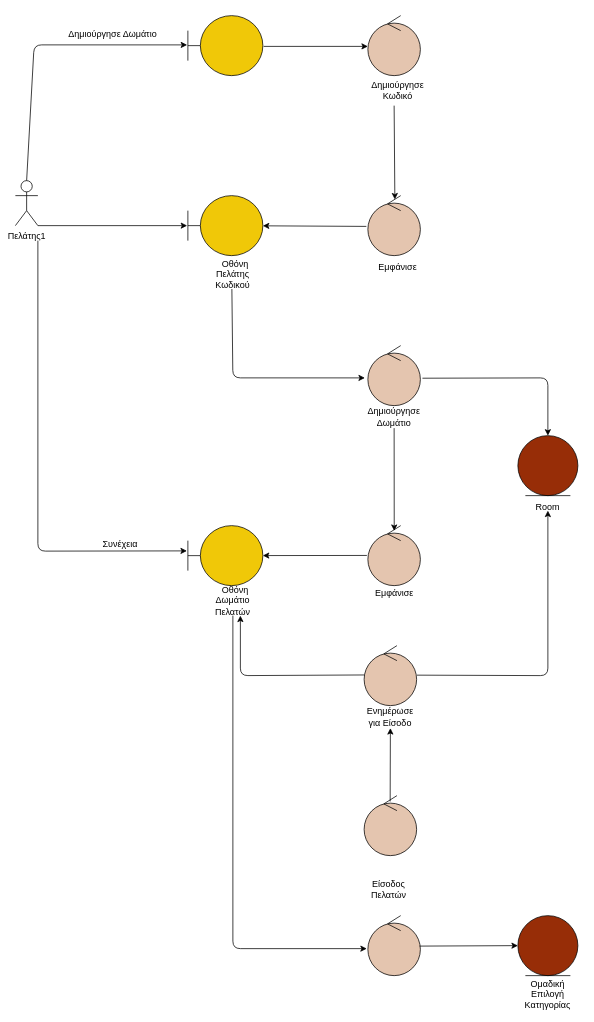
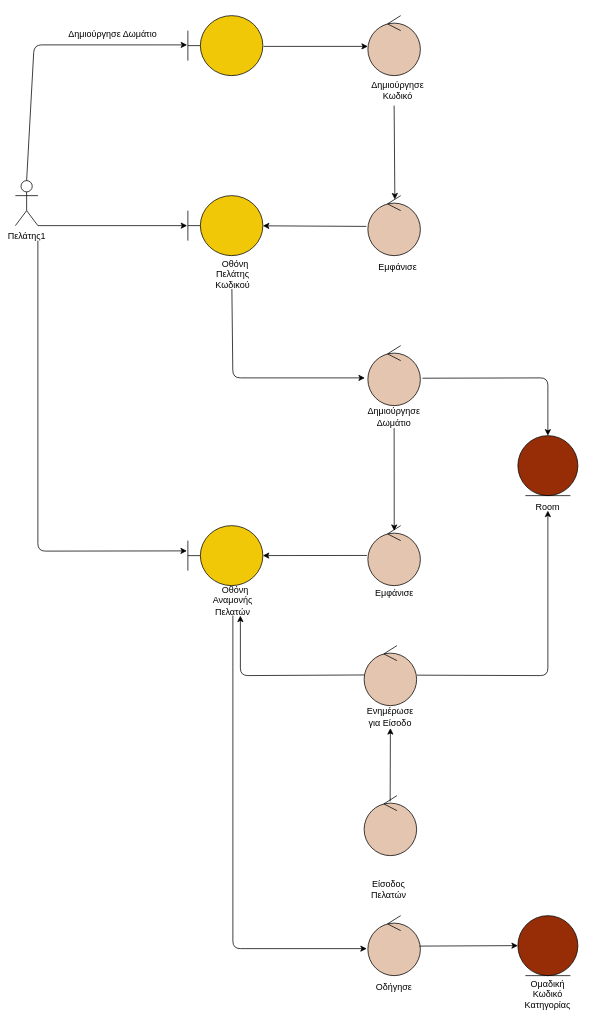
(120, 544) -> none
(233, 600) -> (233, 600)
none -> (394, 987)
(548, 994) -> (548, 994)
